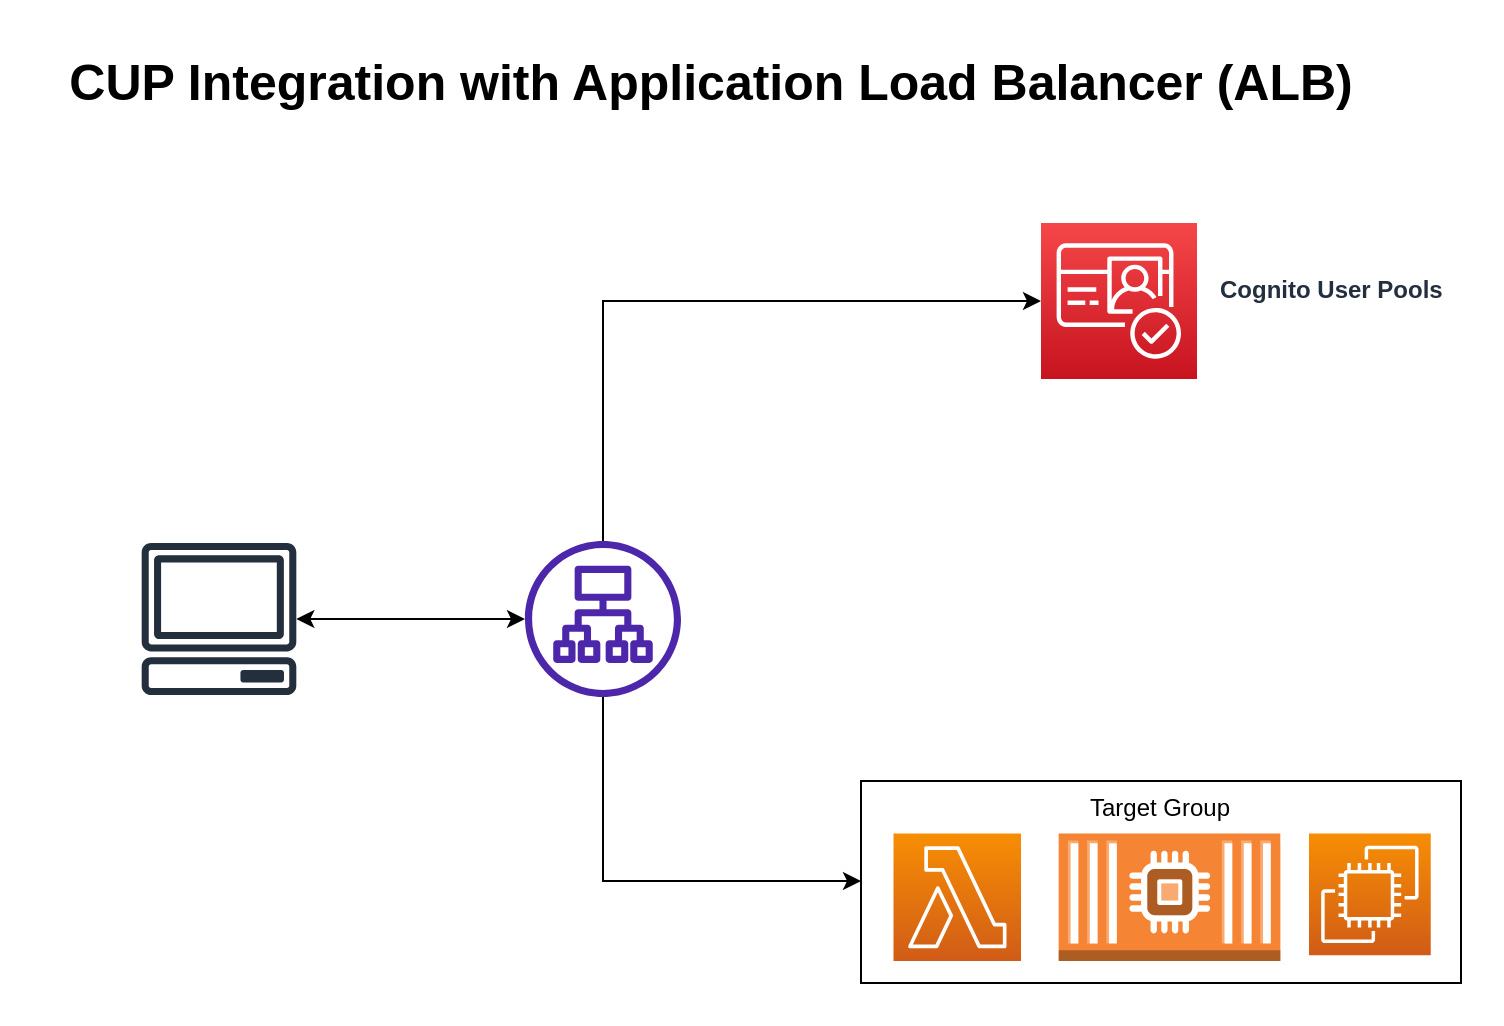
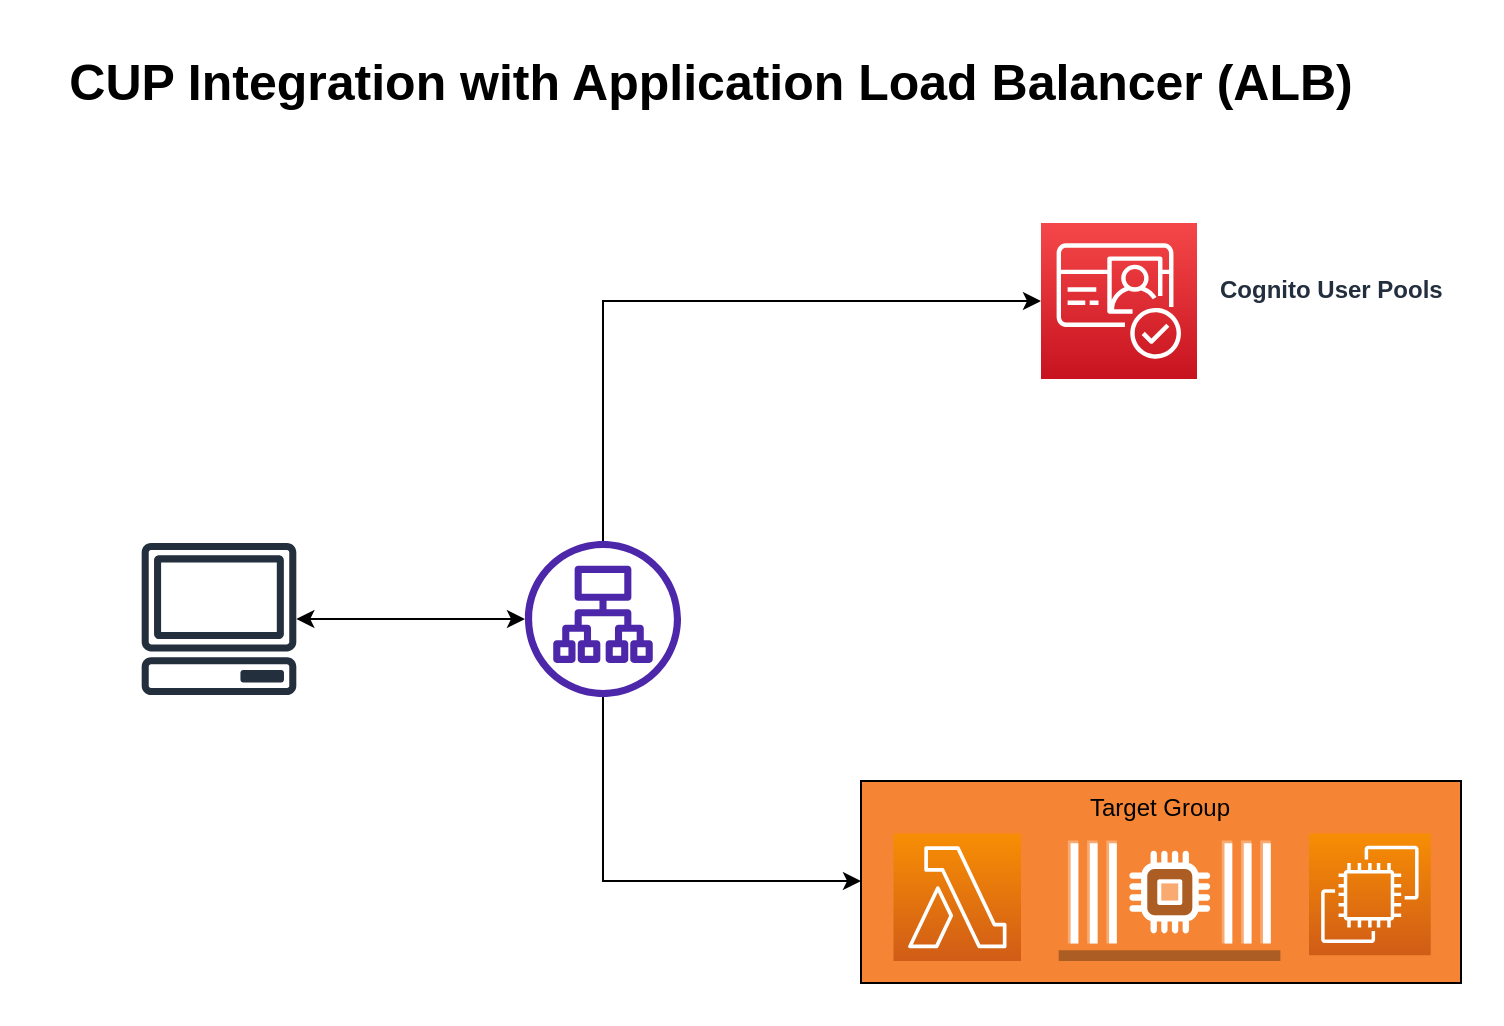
(1161, 809) -> (1161, 809)
